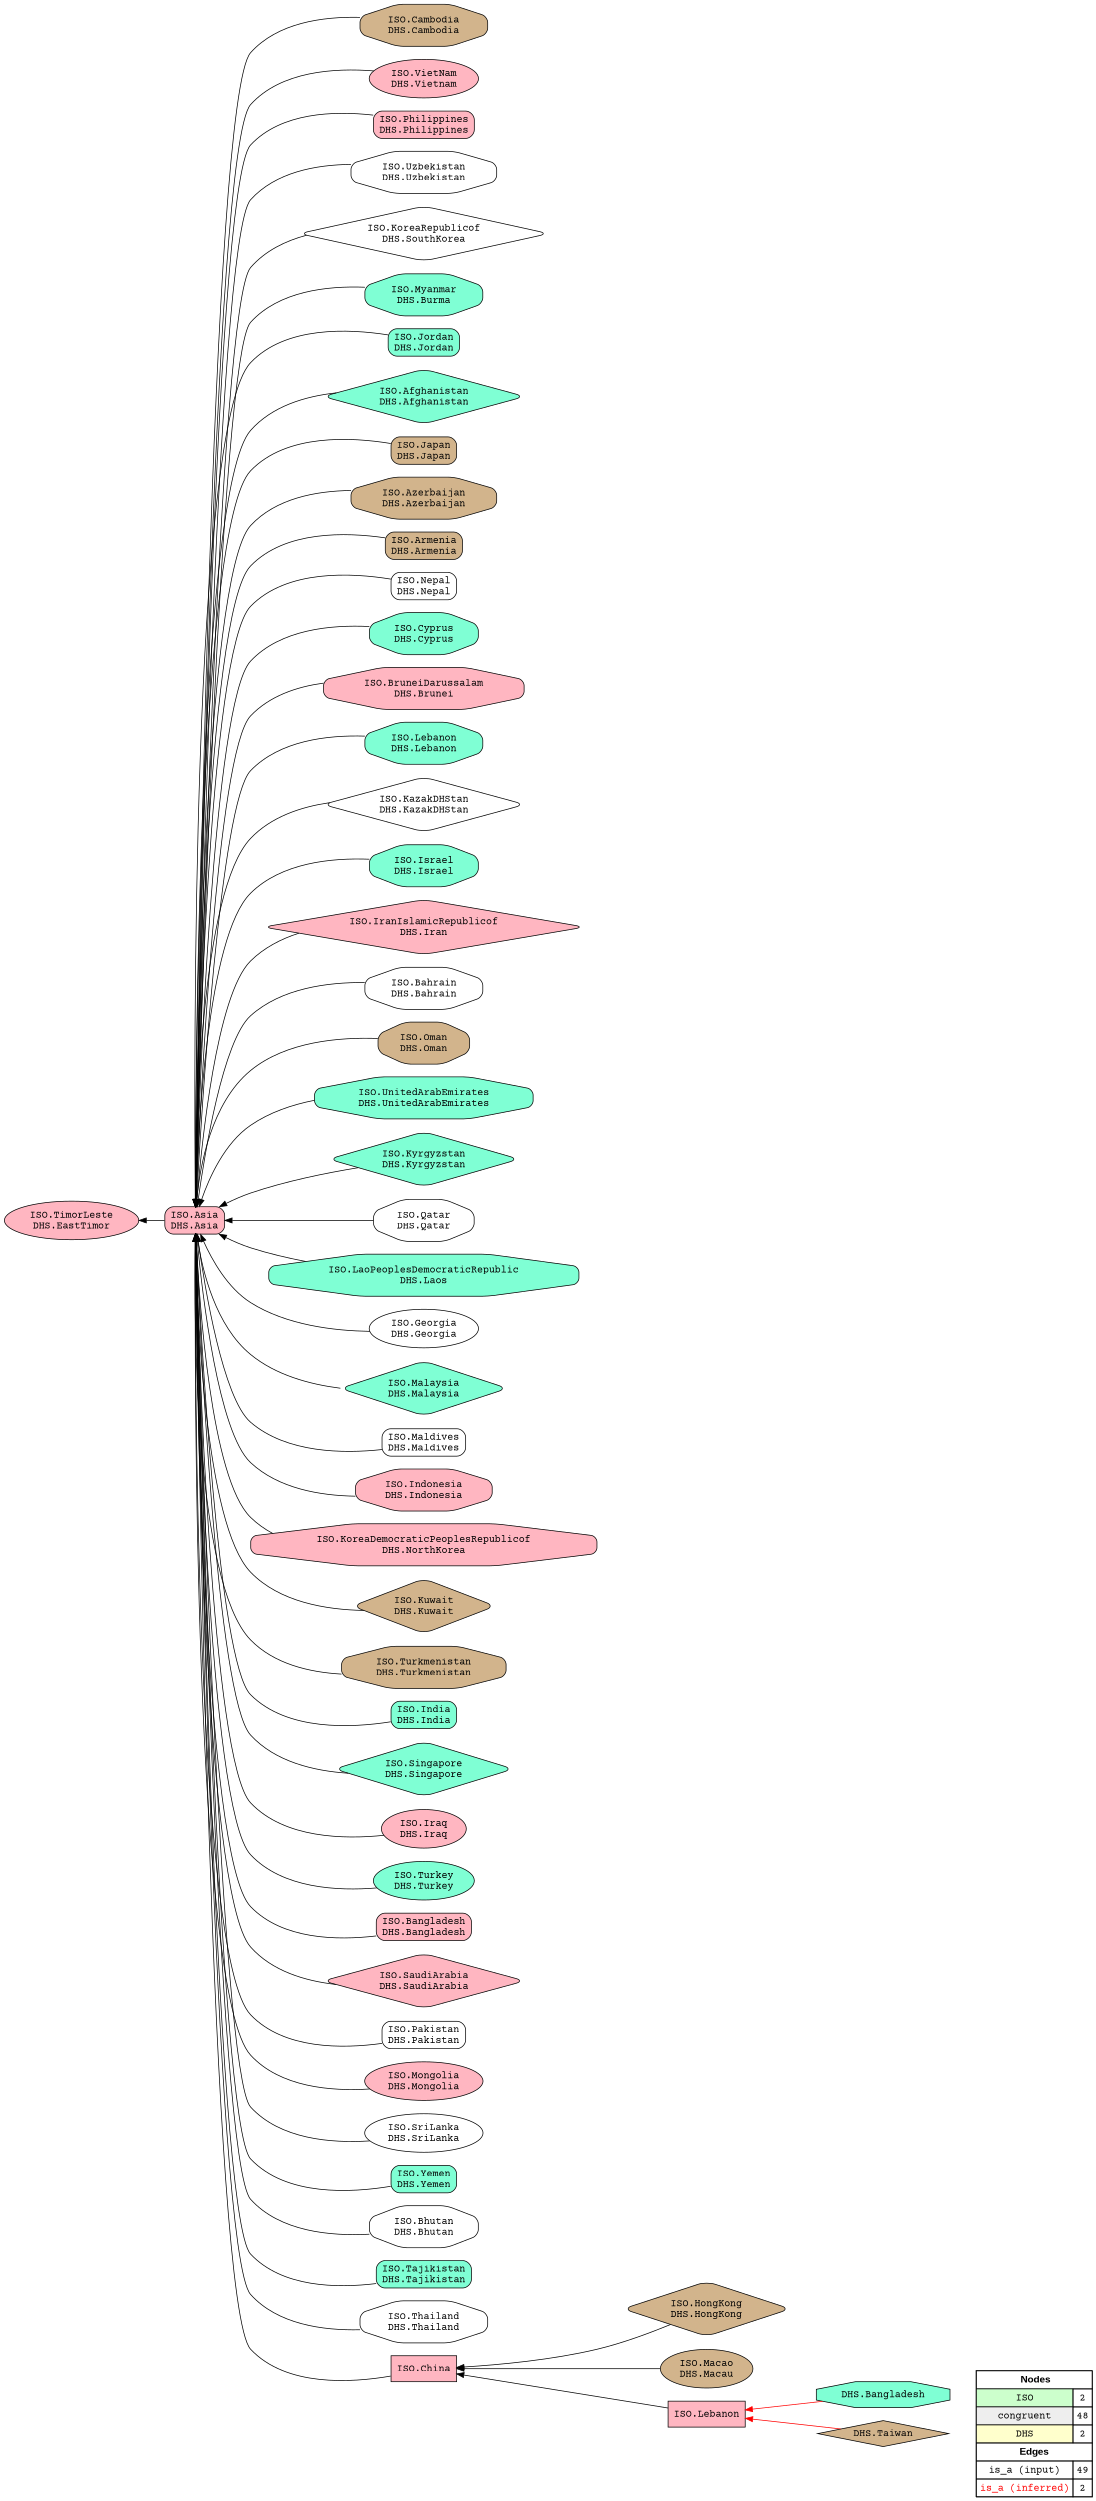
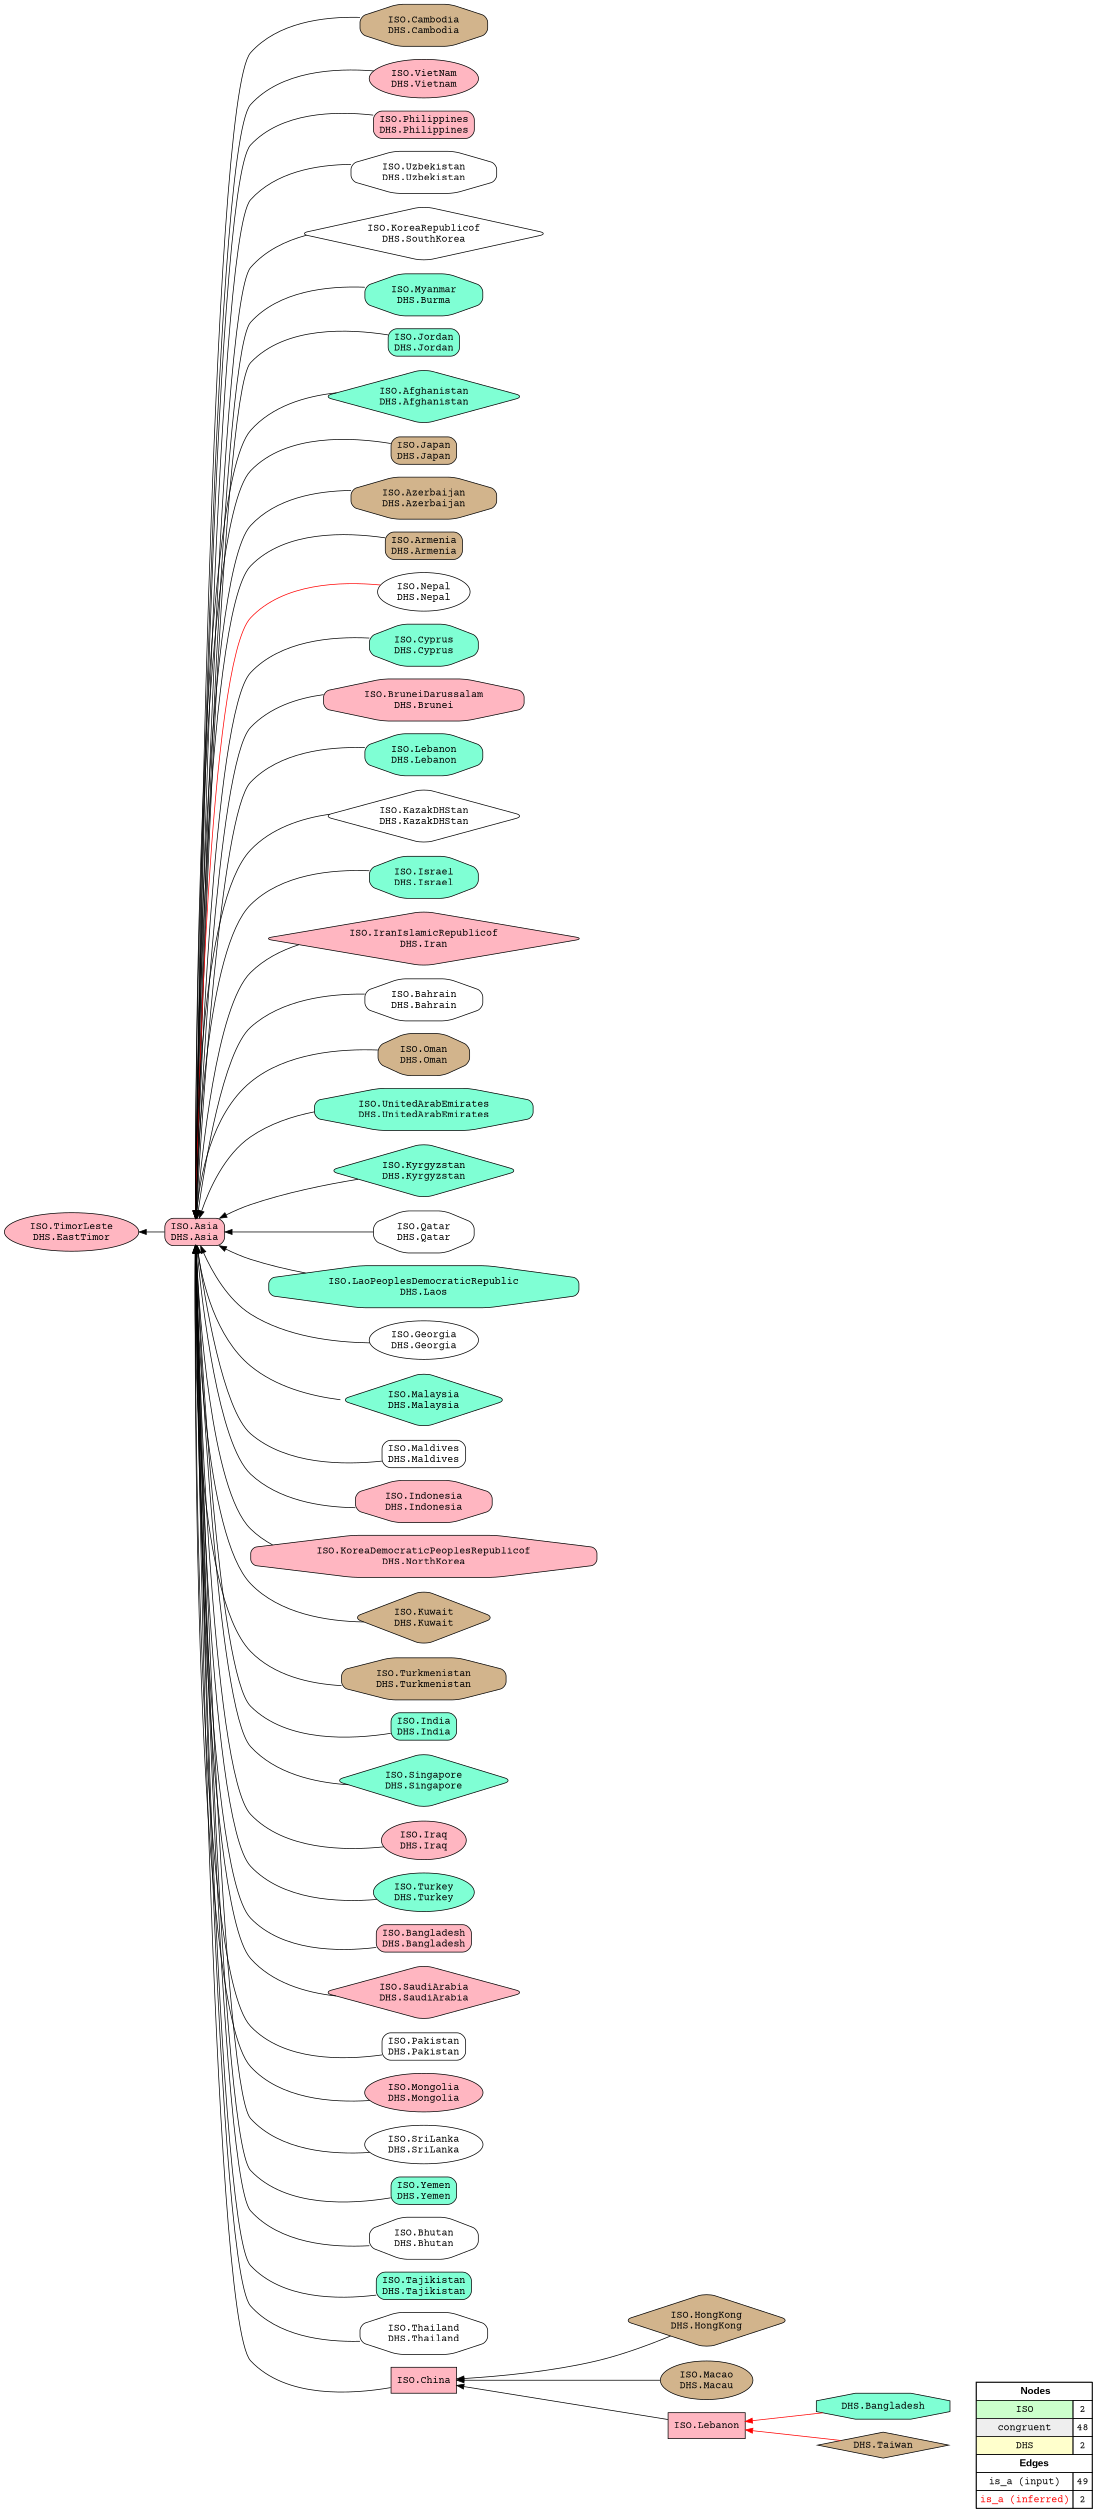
(424, 586) -> (424, 592)
(219, 752) -> (217, 788)
